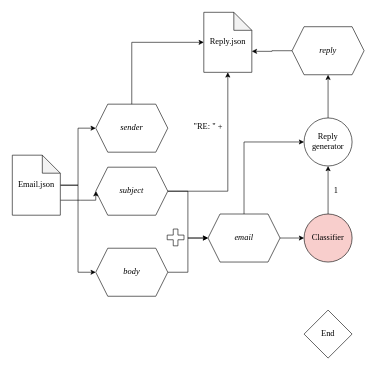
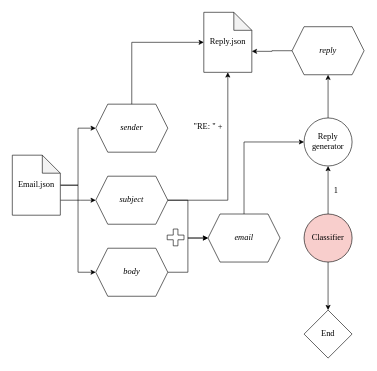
(132, 191) -> (132, 200)
(298, 238) -> none
none -> (328, 304)
